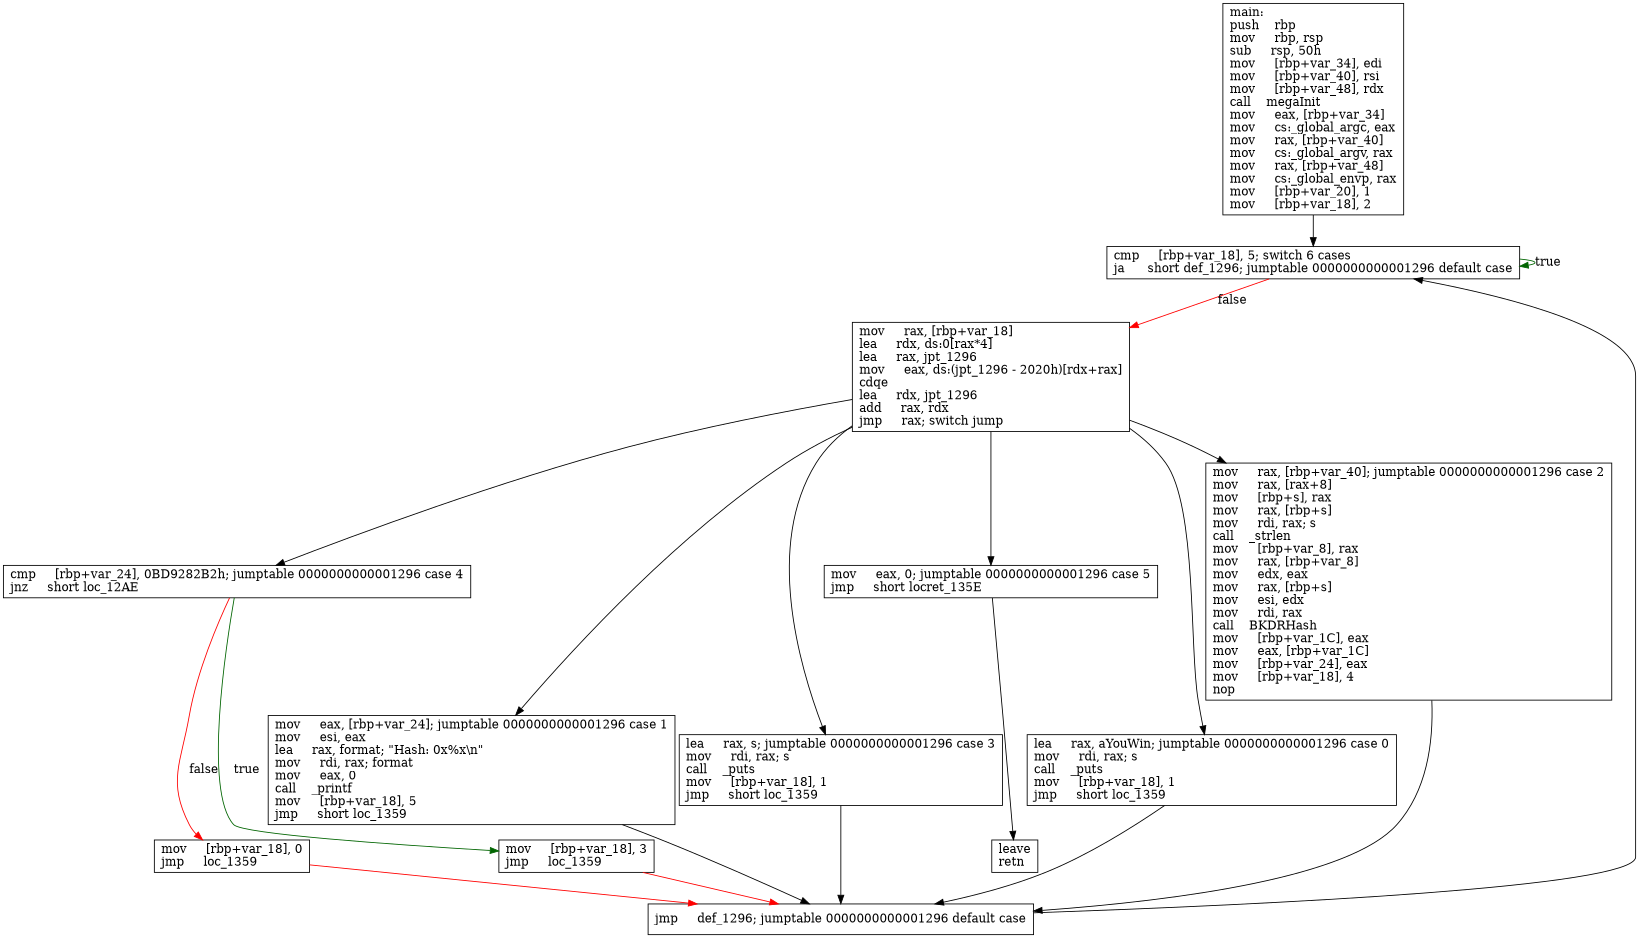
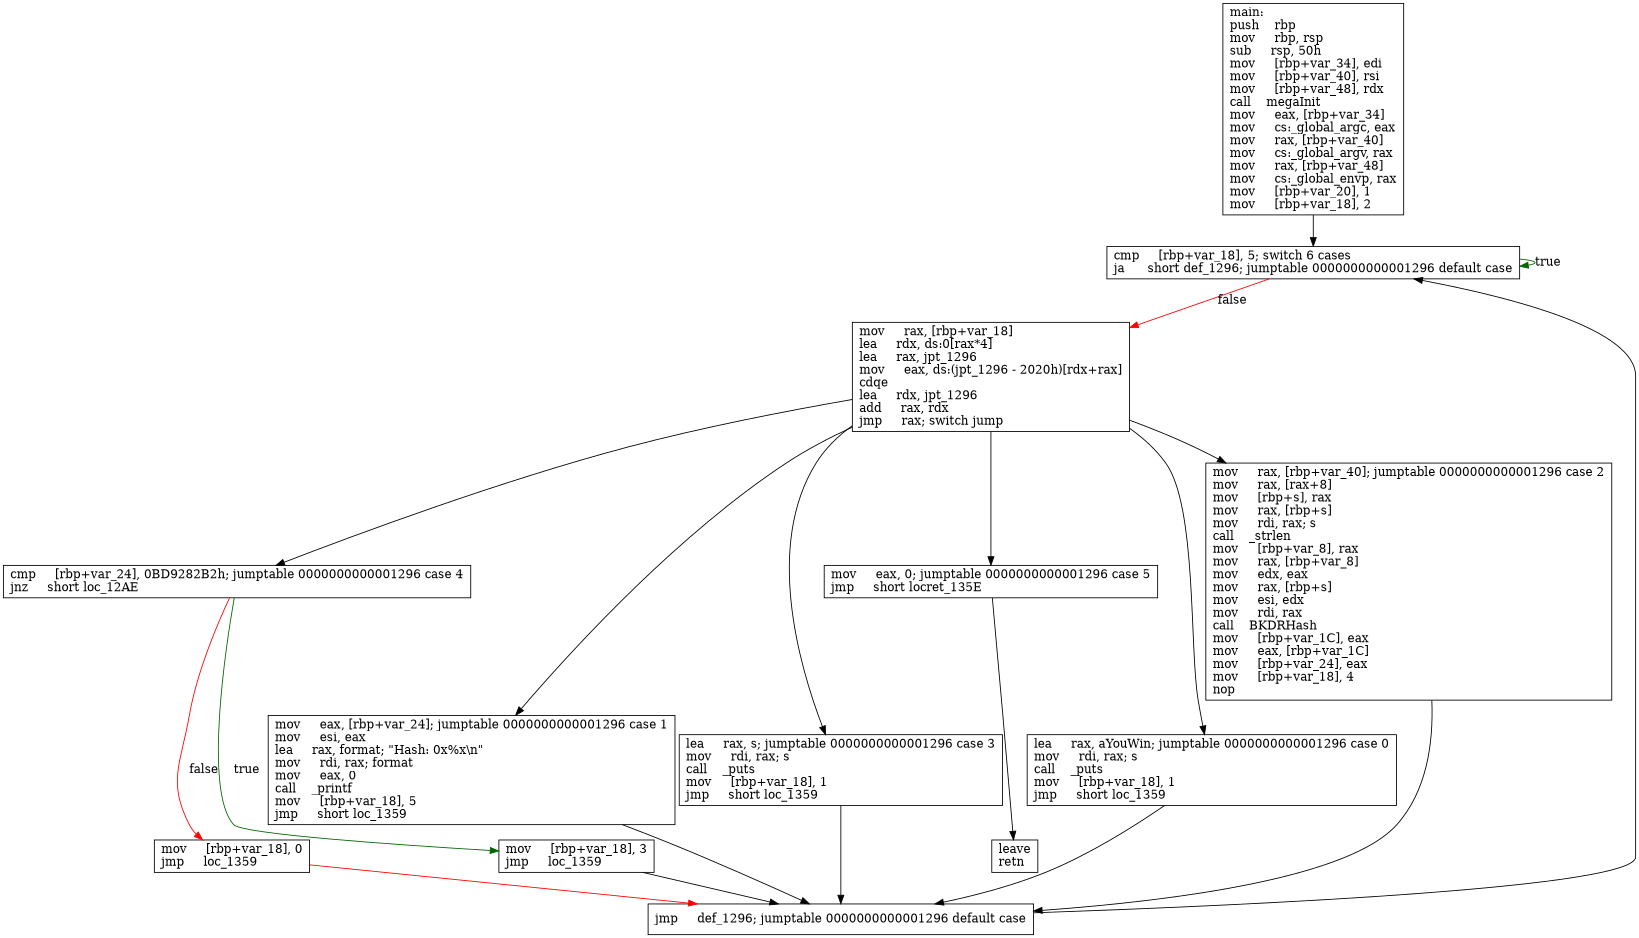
(706, 887) -> (706, 887)
